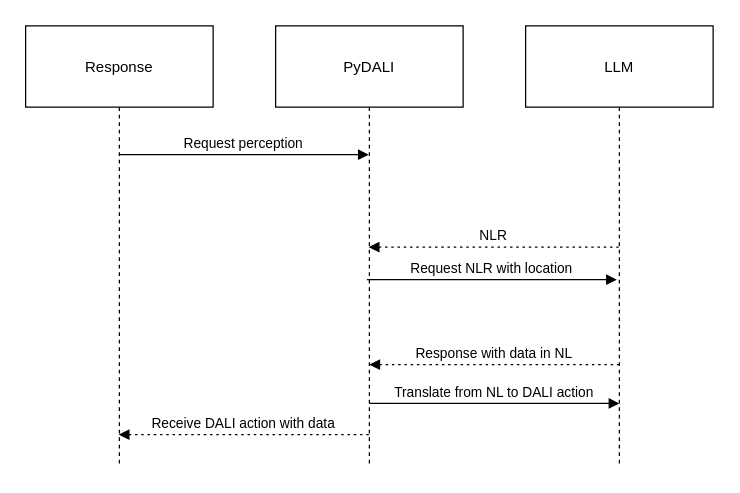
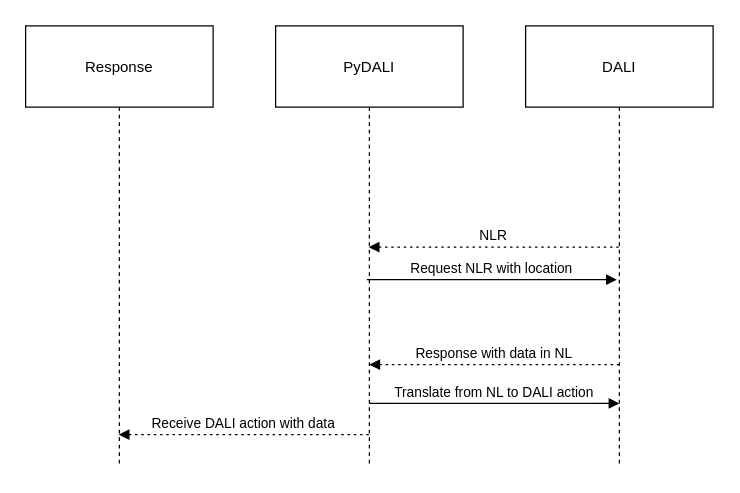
(619, 67) -> (619, 67)
(240, 154) -> none
